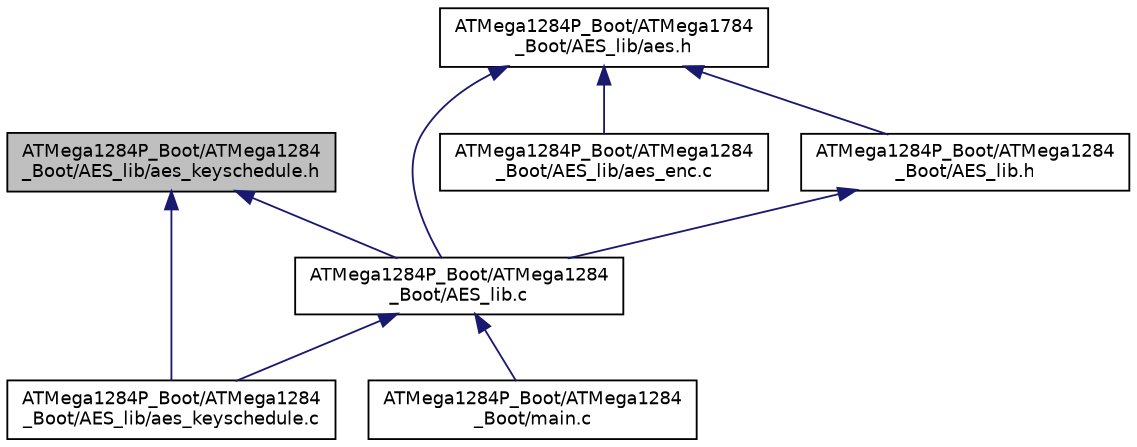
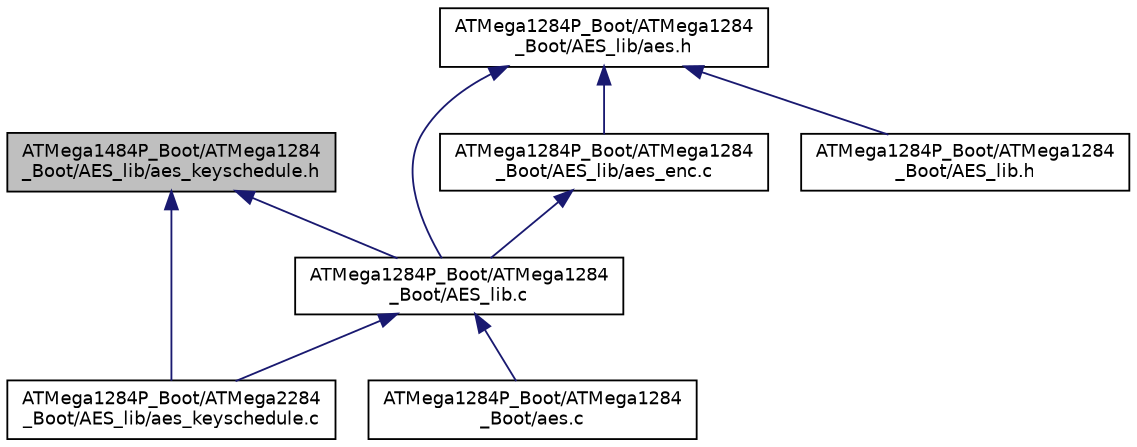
(604, 38) -> (604, 38)
(171, 162) -> (171, 162)
(703, 226) -> (524, 230)
(171, 410) -> (171, 410)
(533, 410) -> (533, 410)
